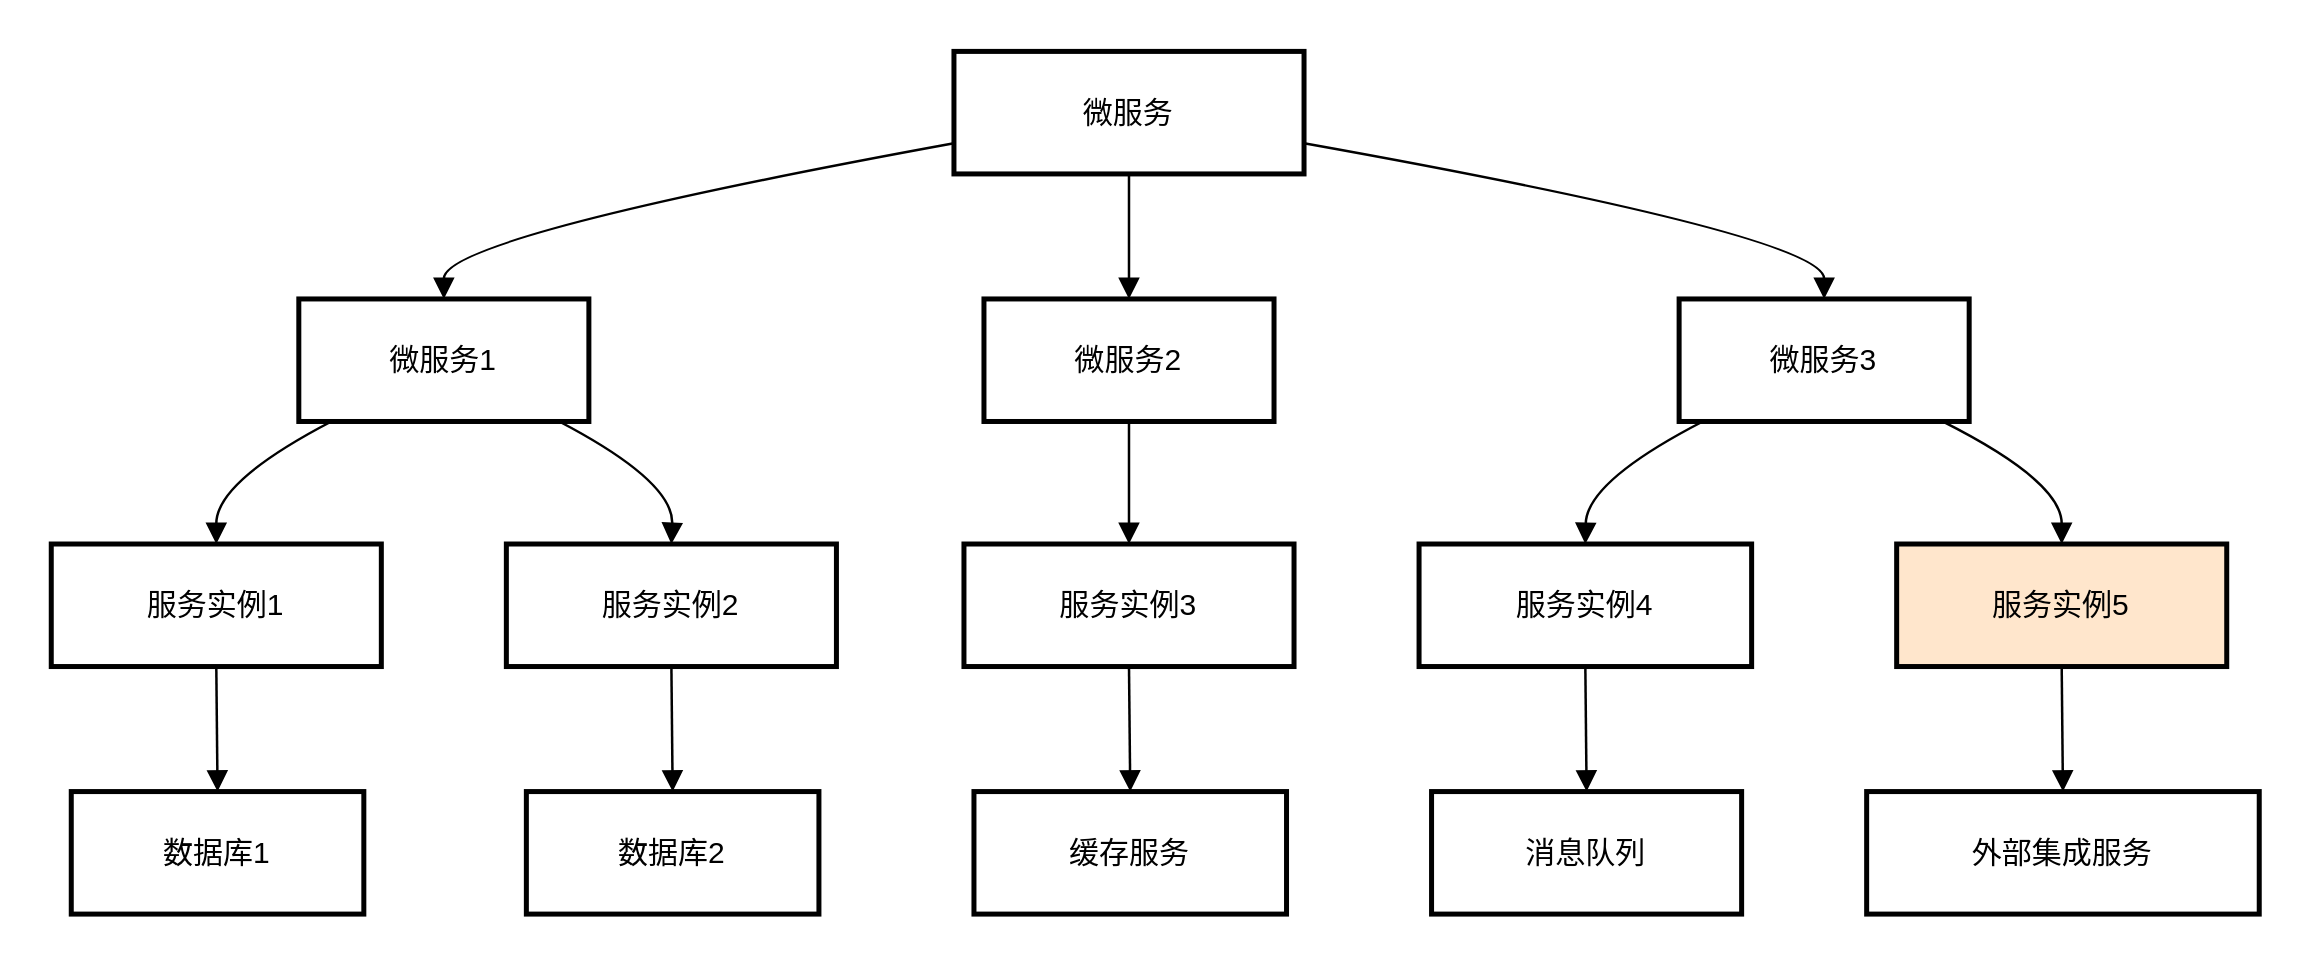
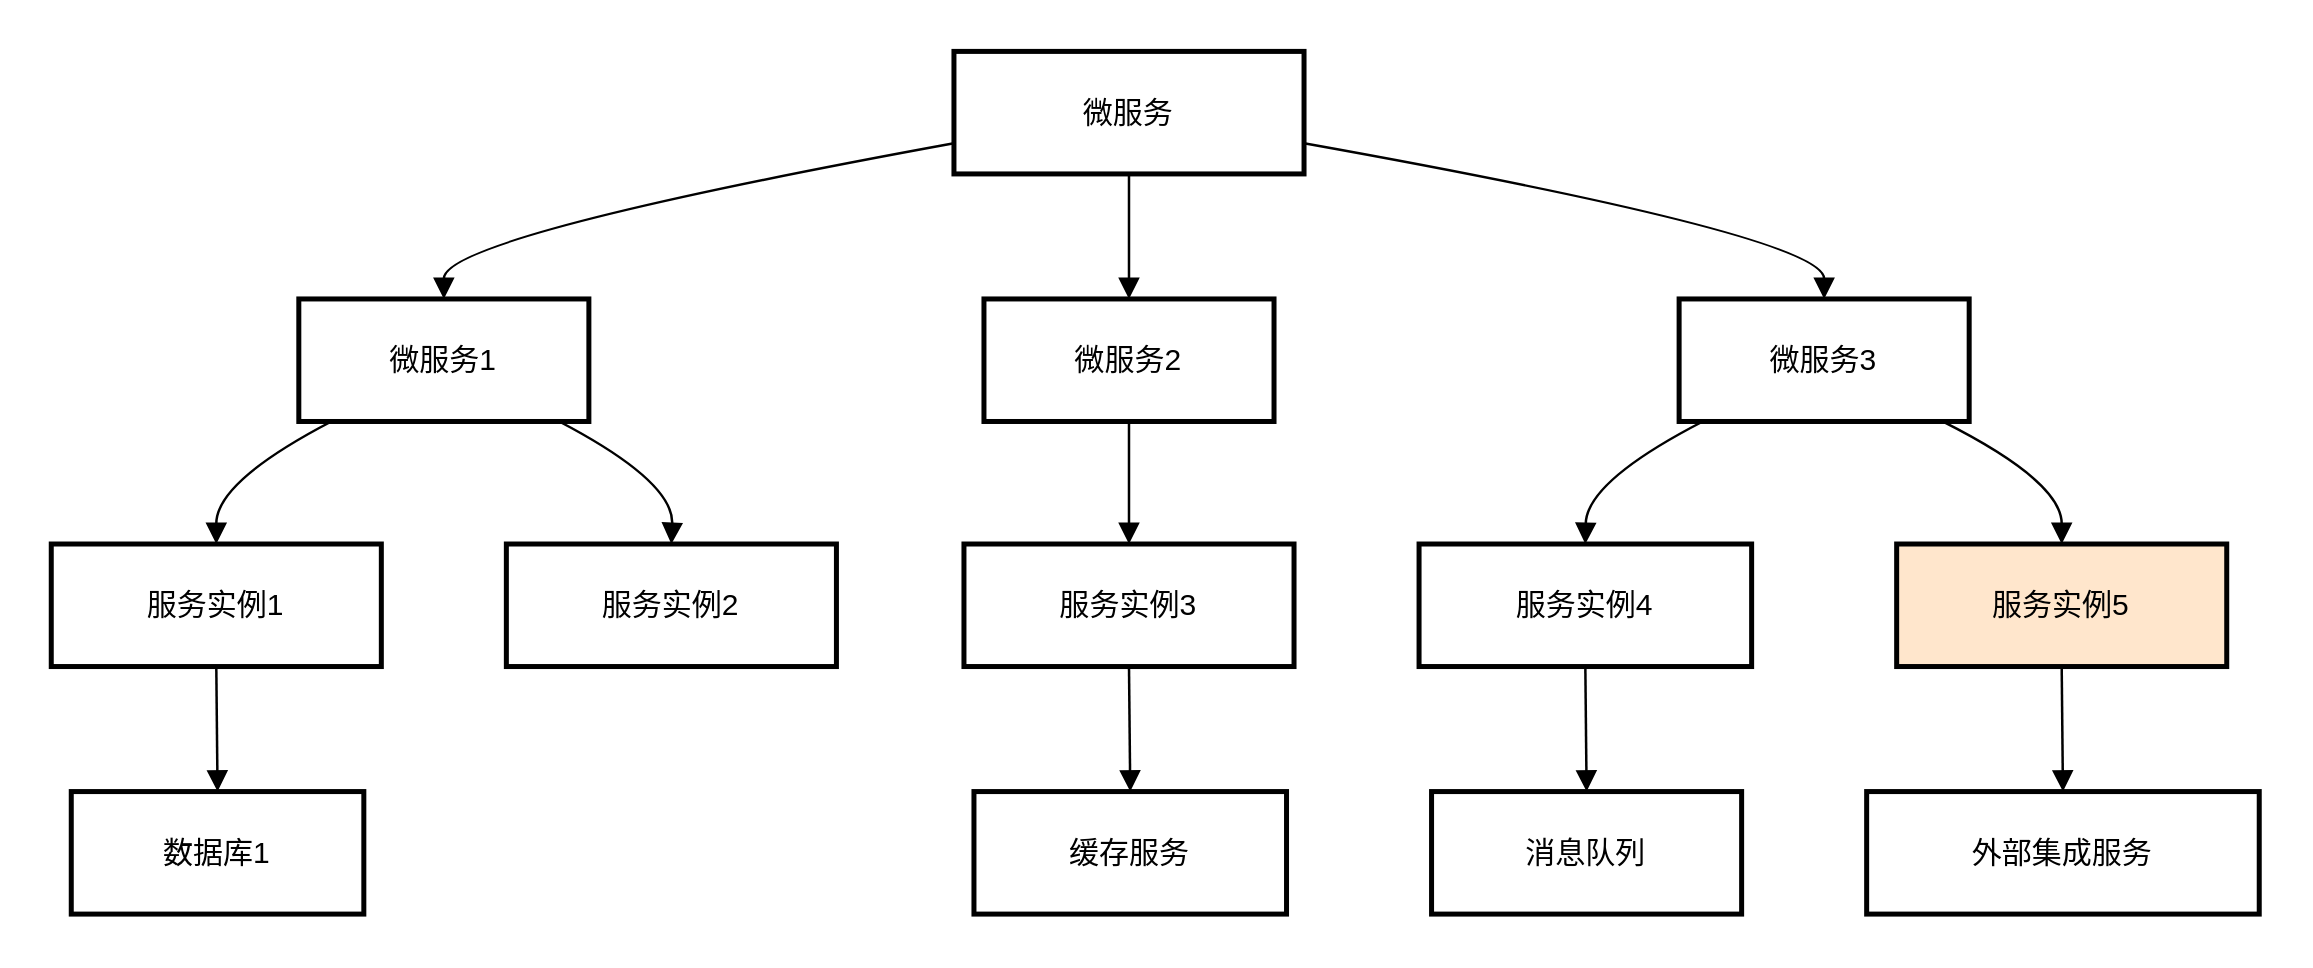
(672, 719) -> none
(673, 853) -> none
